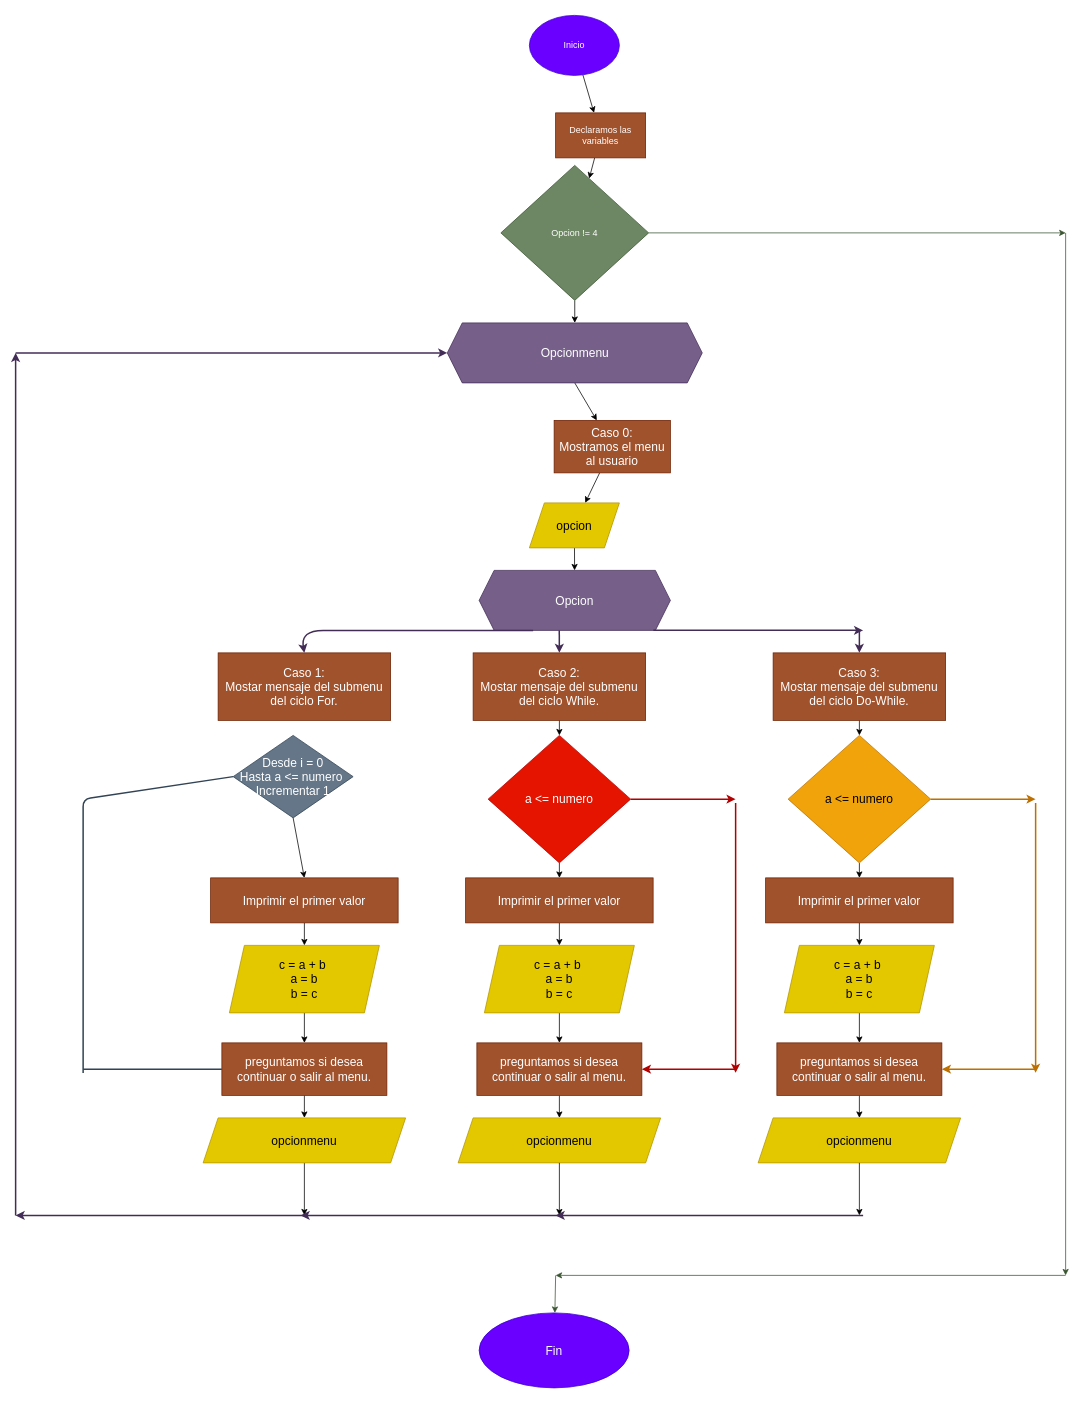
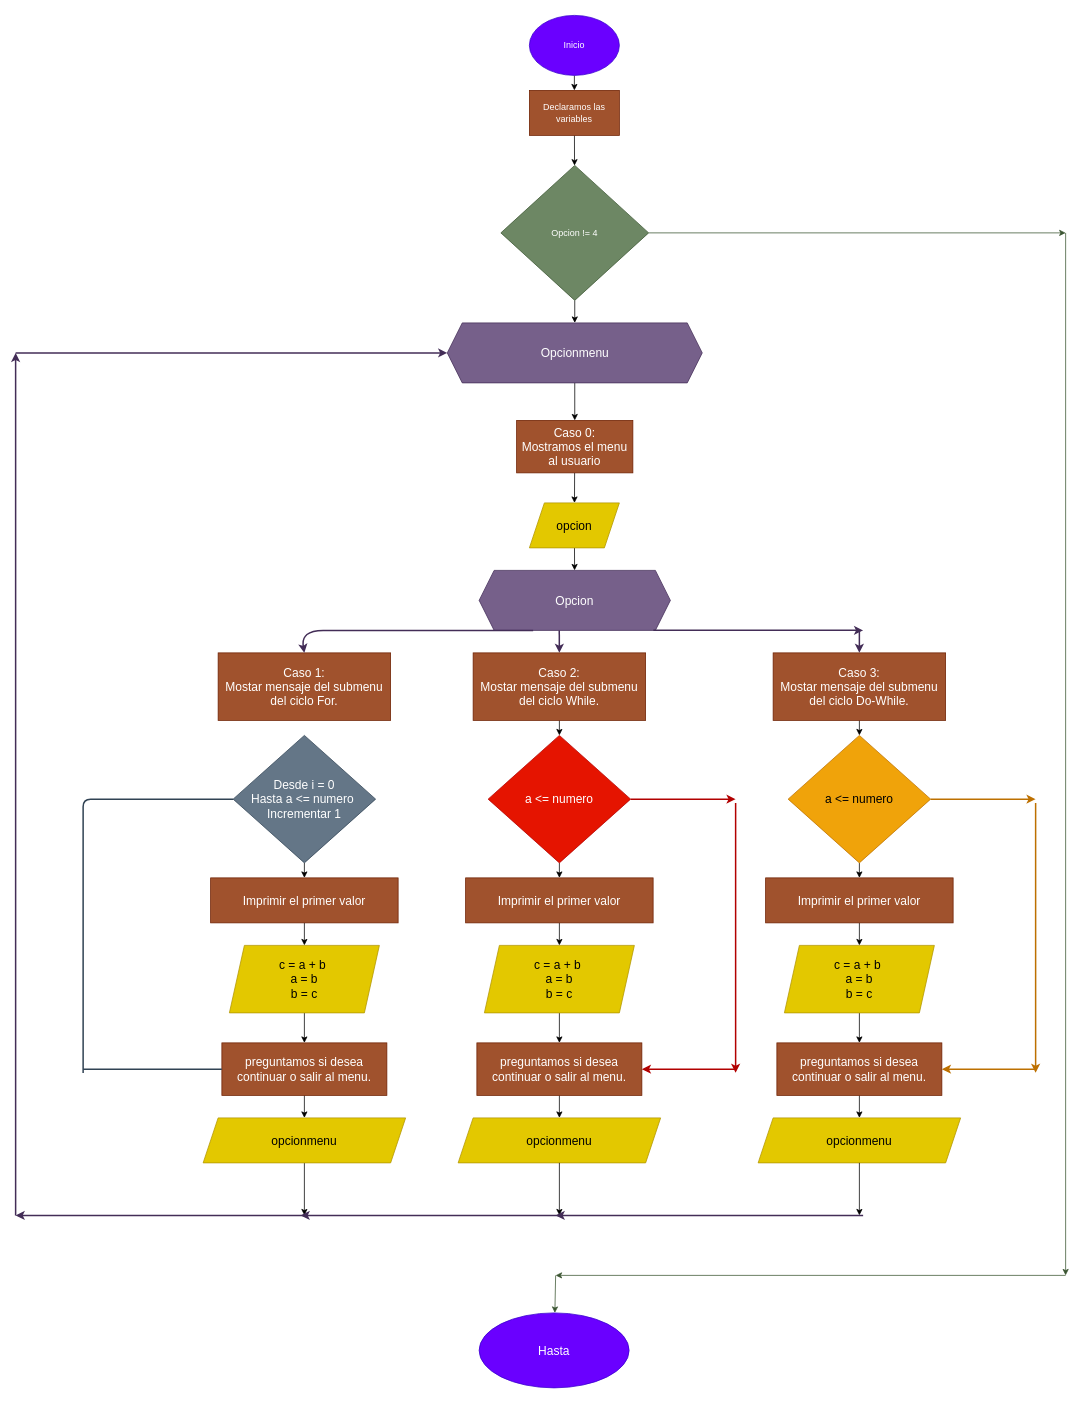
(600, 135) -> (574, 113)
(612, 447) -> (575, 447)
(293, 777) -> (304, 799)
(554, 1350) -> (554, 1350)
